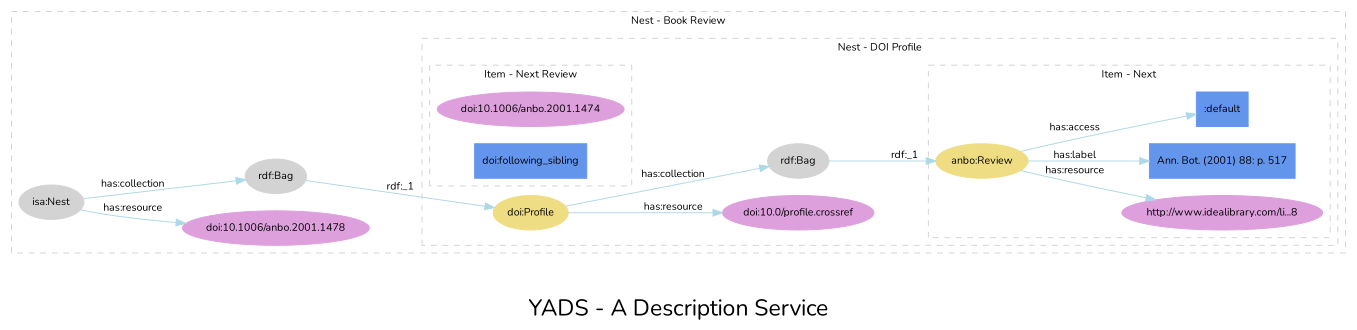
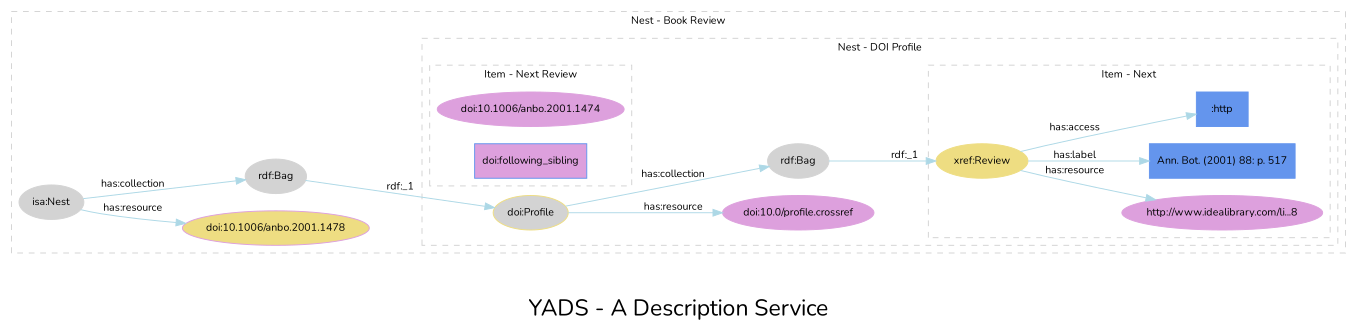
(1222, 109) -> (1222, 109)
(531, 161) -> (531, 161)
(982, 161) -> (982, 161)
(531, 213) -> (531, 213)
(276, 228) -> (276, 228)
